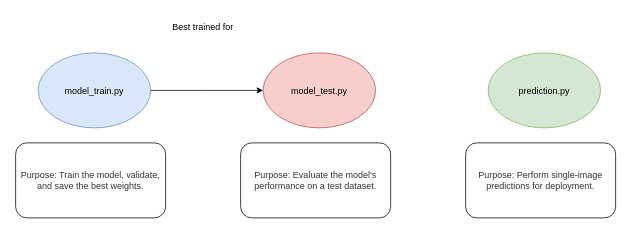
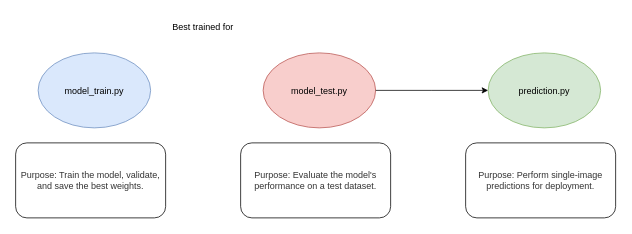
(204, 90) -> none
none -> (429, 90)
